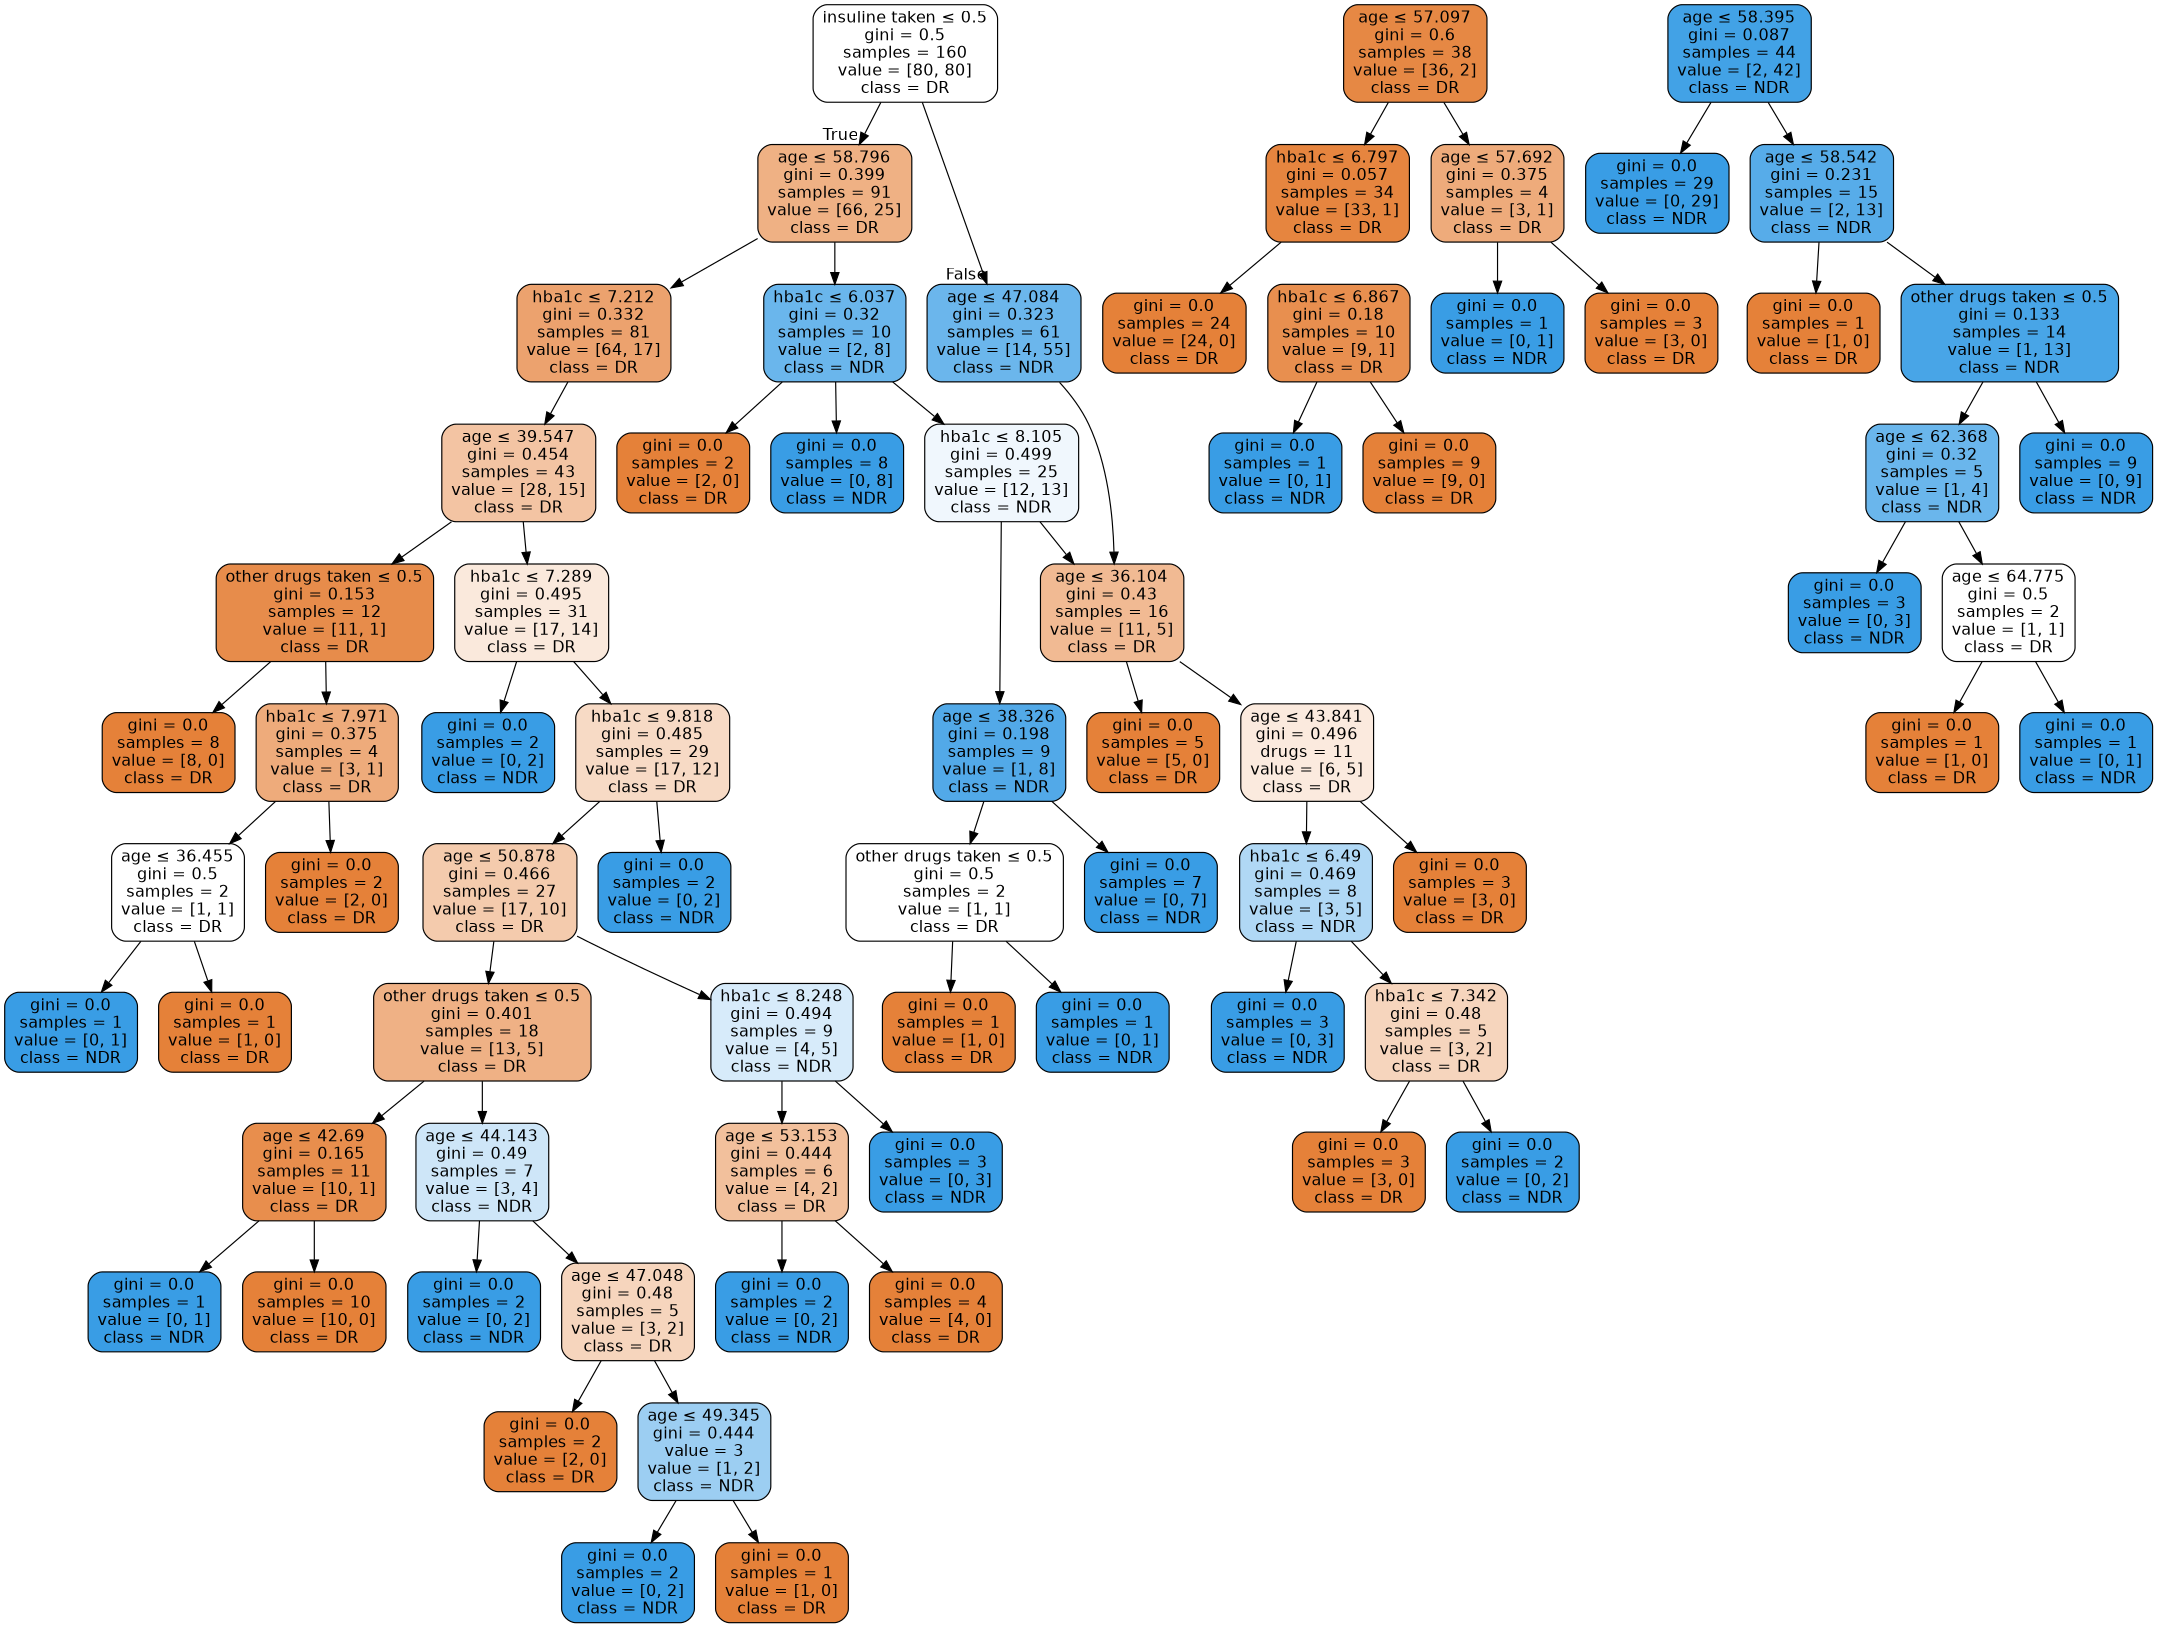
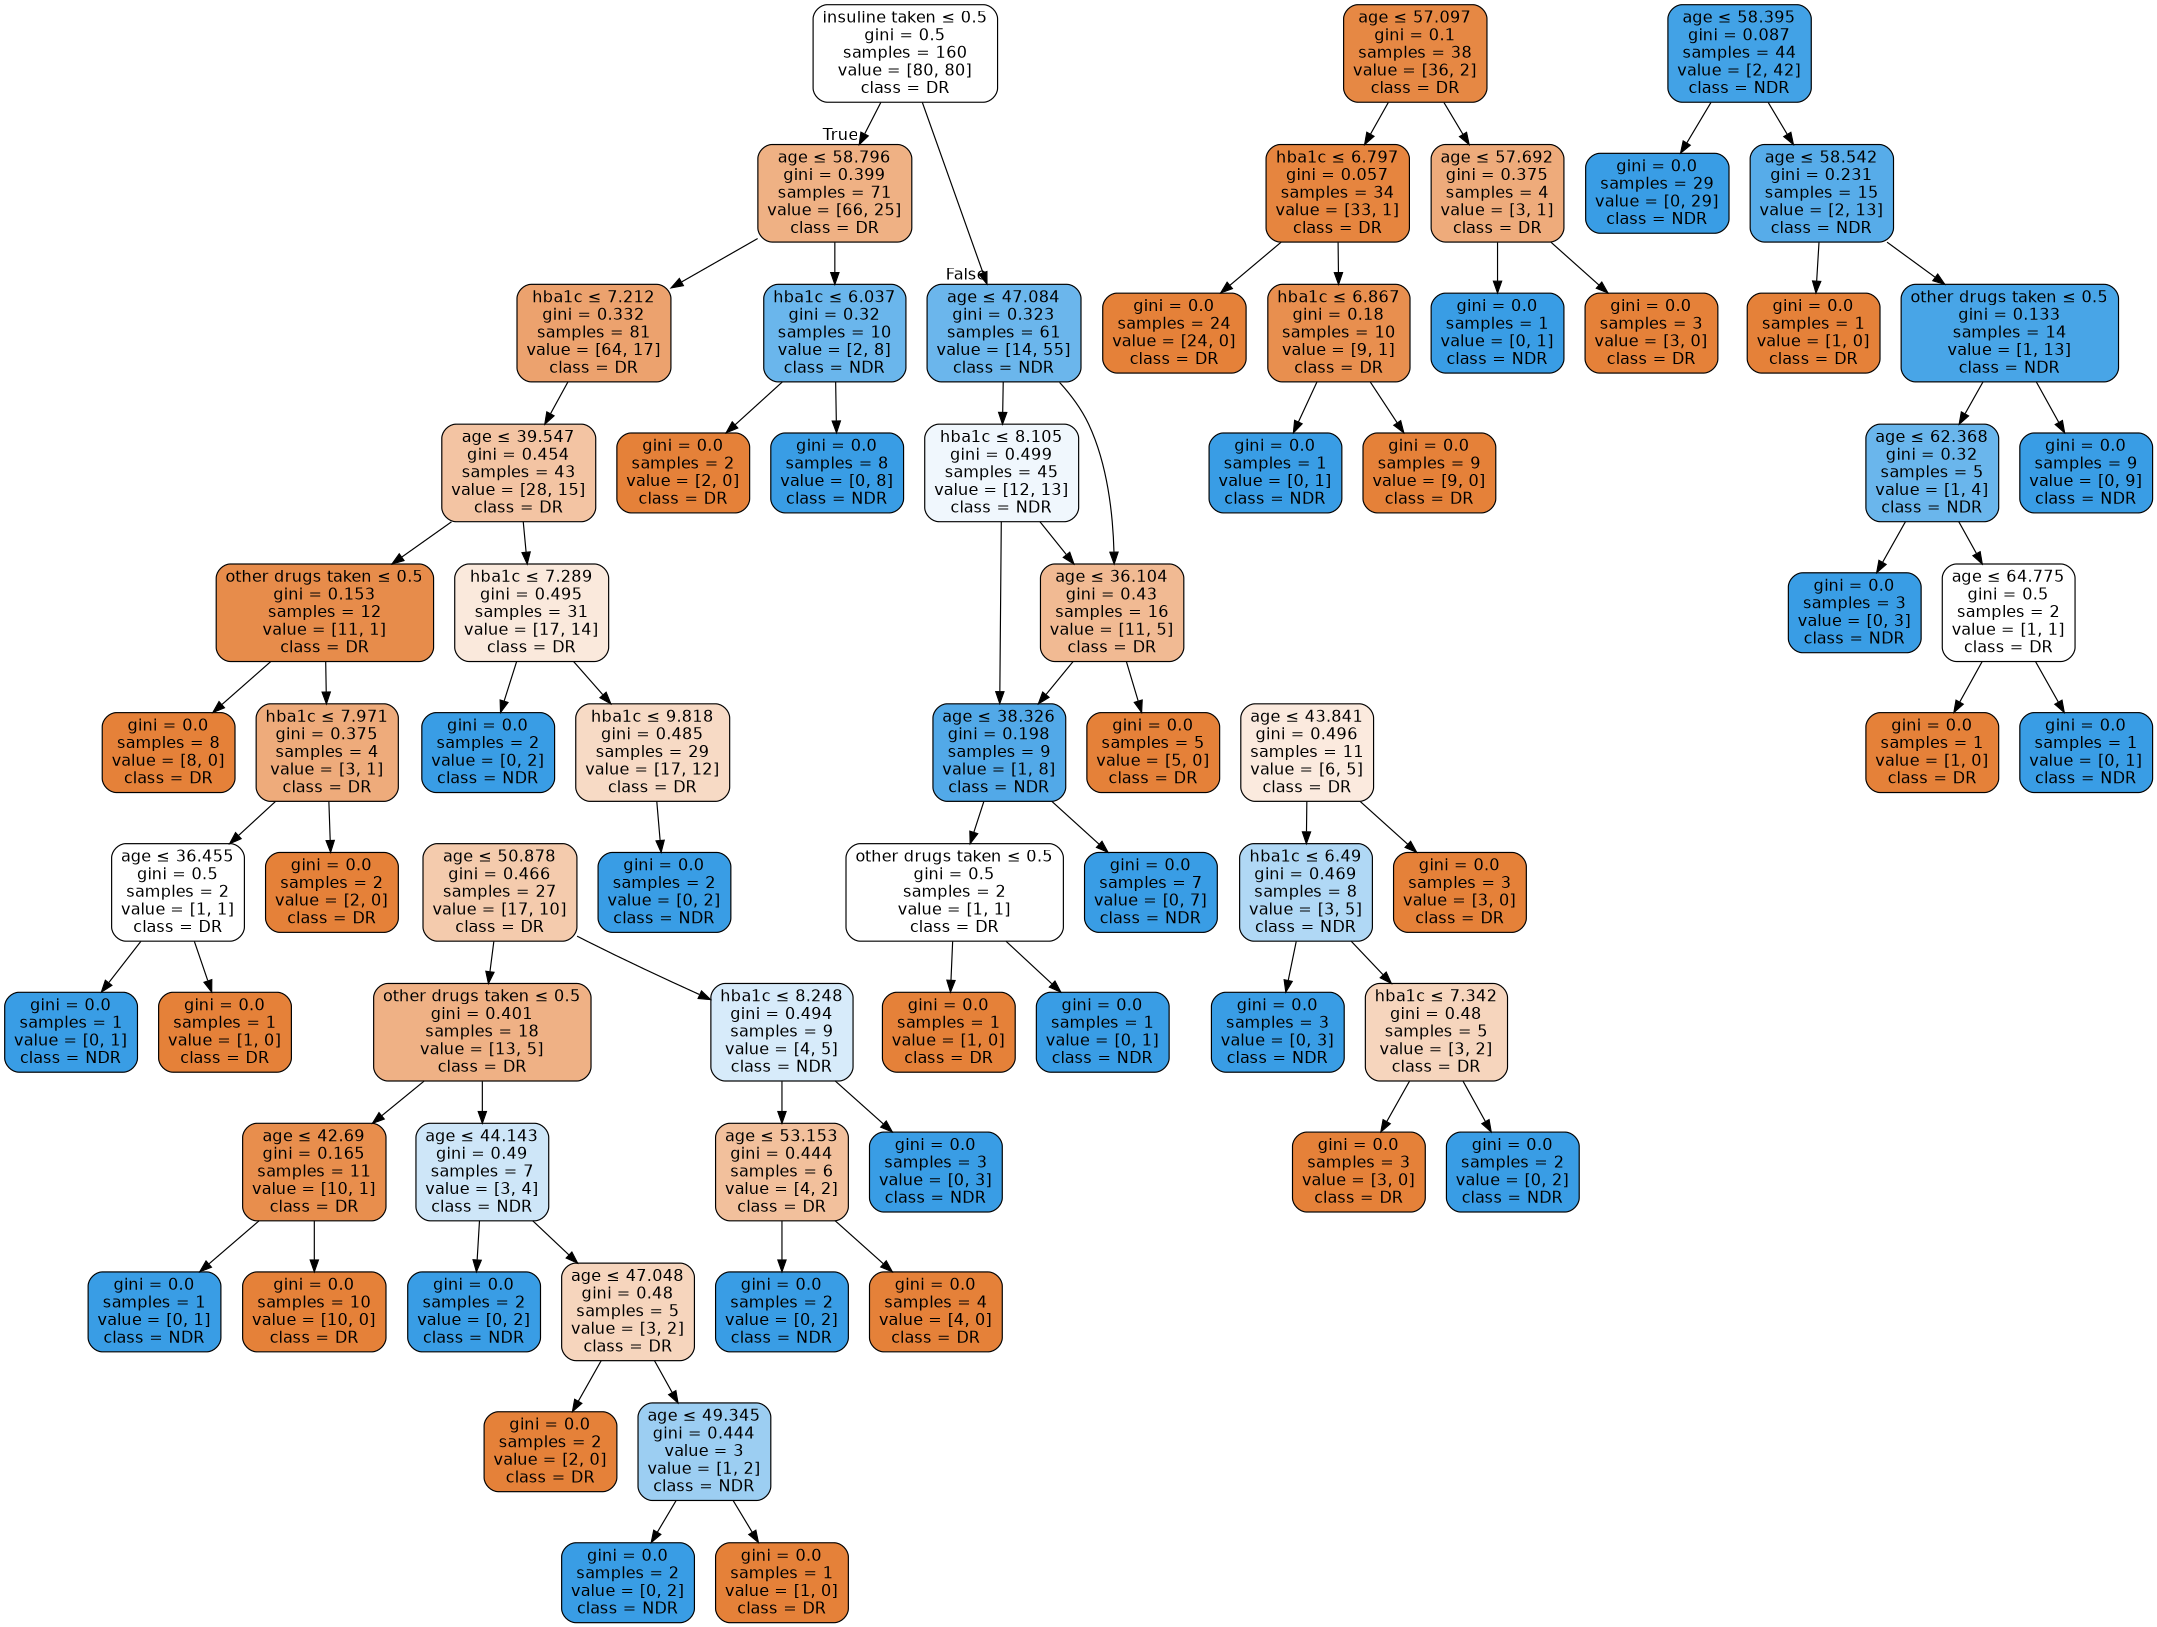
(1415, 35) -> (1415, 35)
(835, 193) -> (835, 193)
none -> (1338, 257)
(914, 399) -> (1003, 397)
(1002, 472) -> (1002, 472)
(1205, 680) -> (1059, 678)
(1307, 752) -> (1307, 752)
(581, 818) -> none
